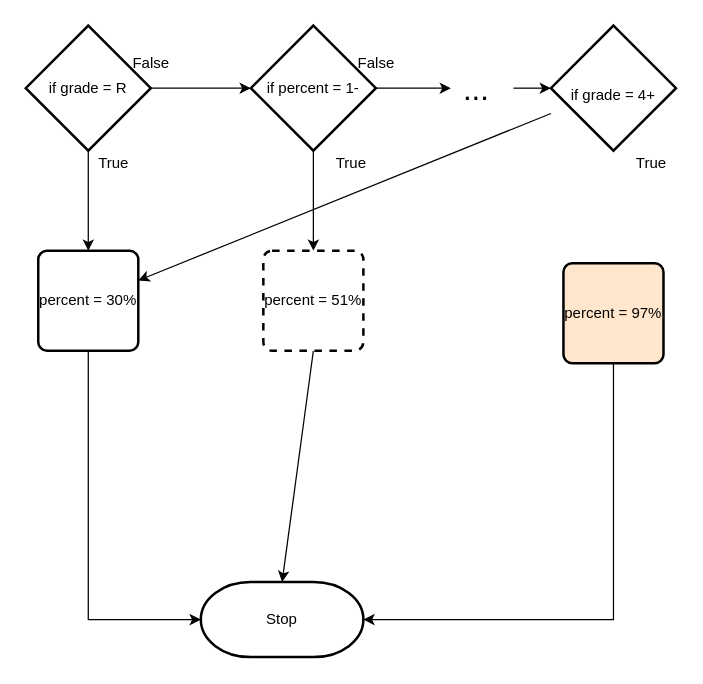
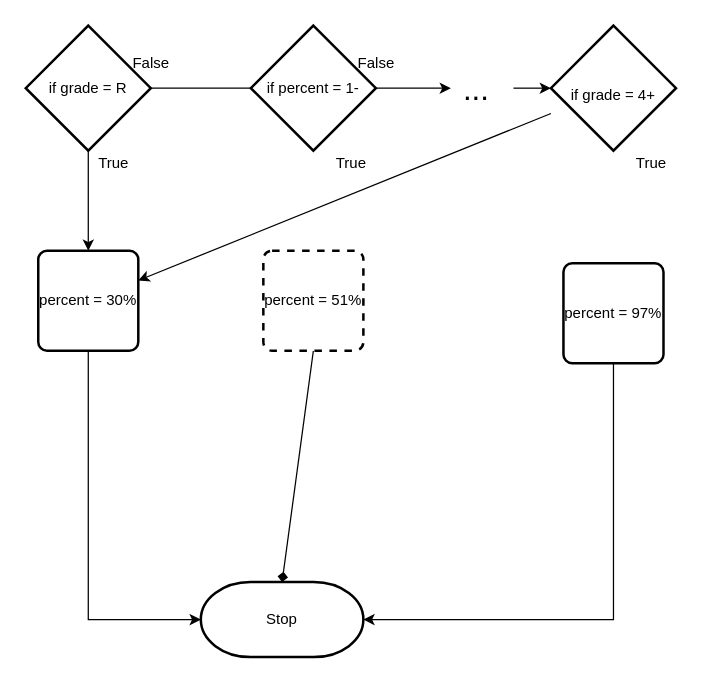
(241, 88) -> (244, 88)
(313, 197) -> none
(613, 313) -> (613, 313)
(283, 572) -> (283, 571)
